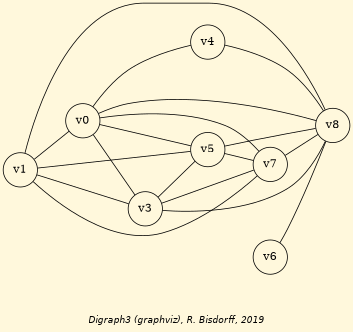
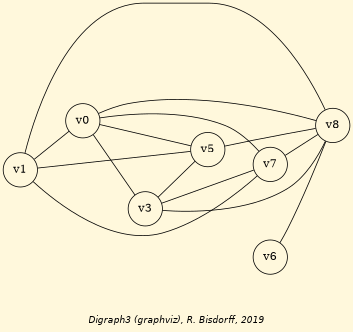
(208, 42) -> none
(239, 157) -> none
(83, 189) -> none
